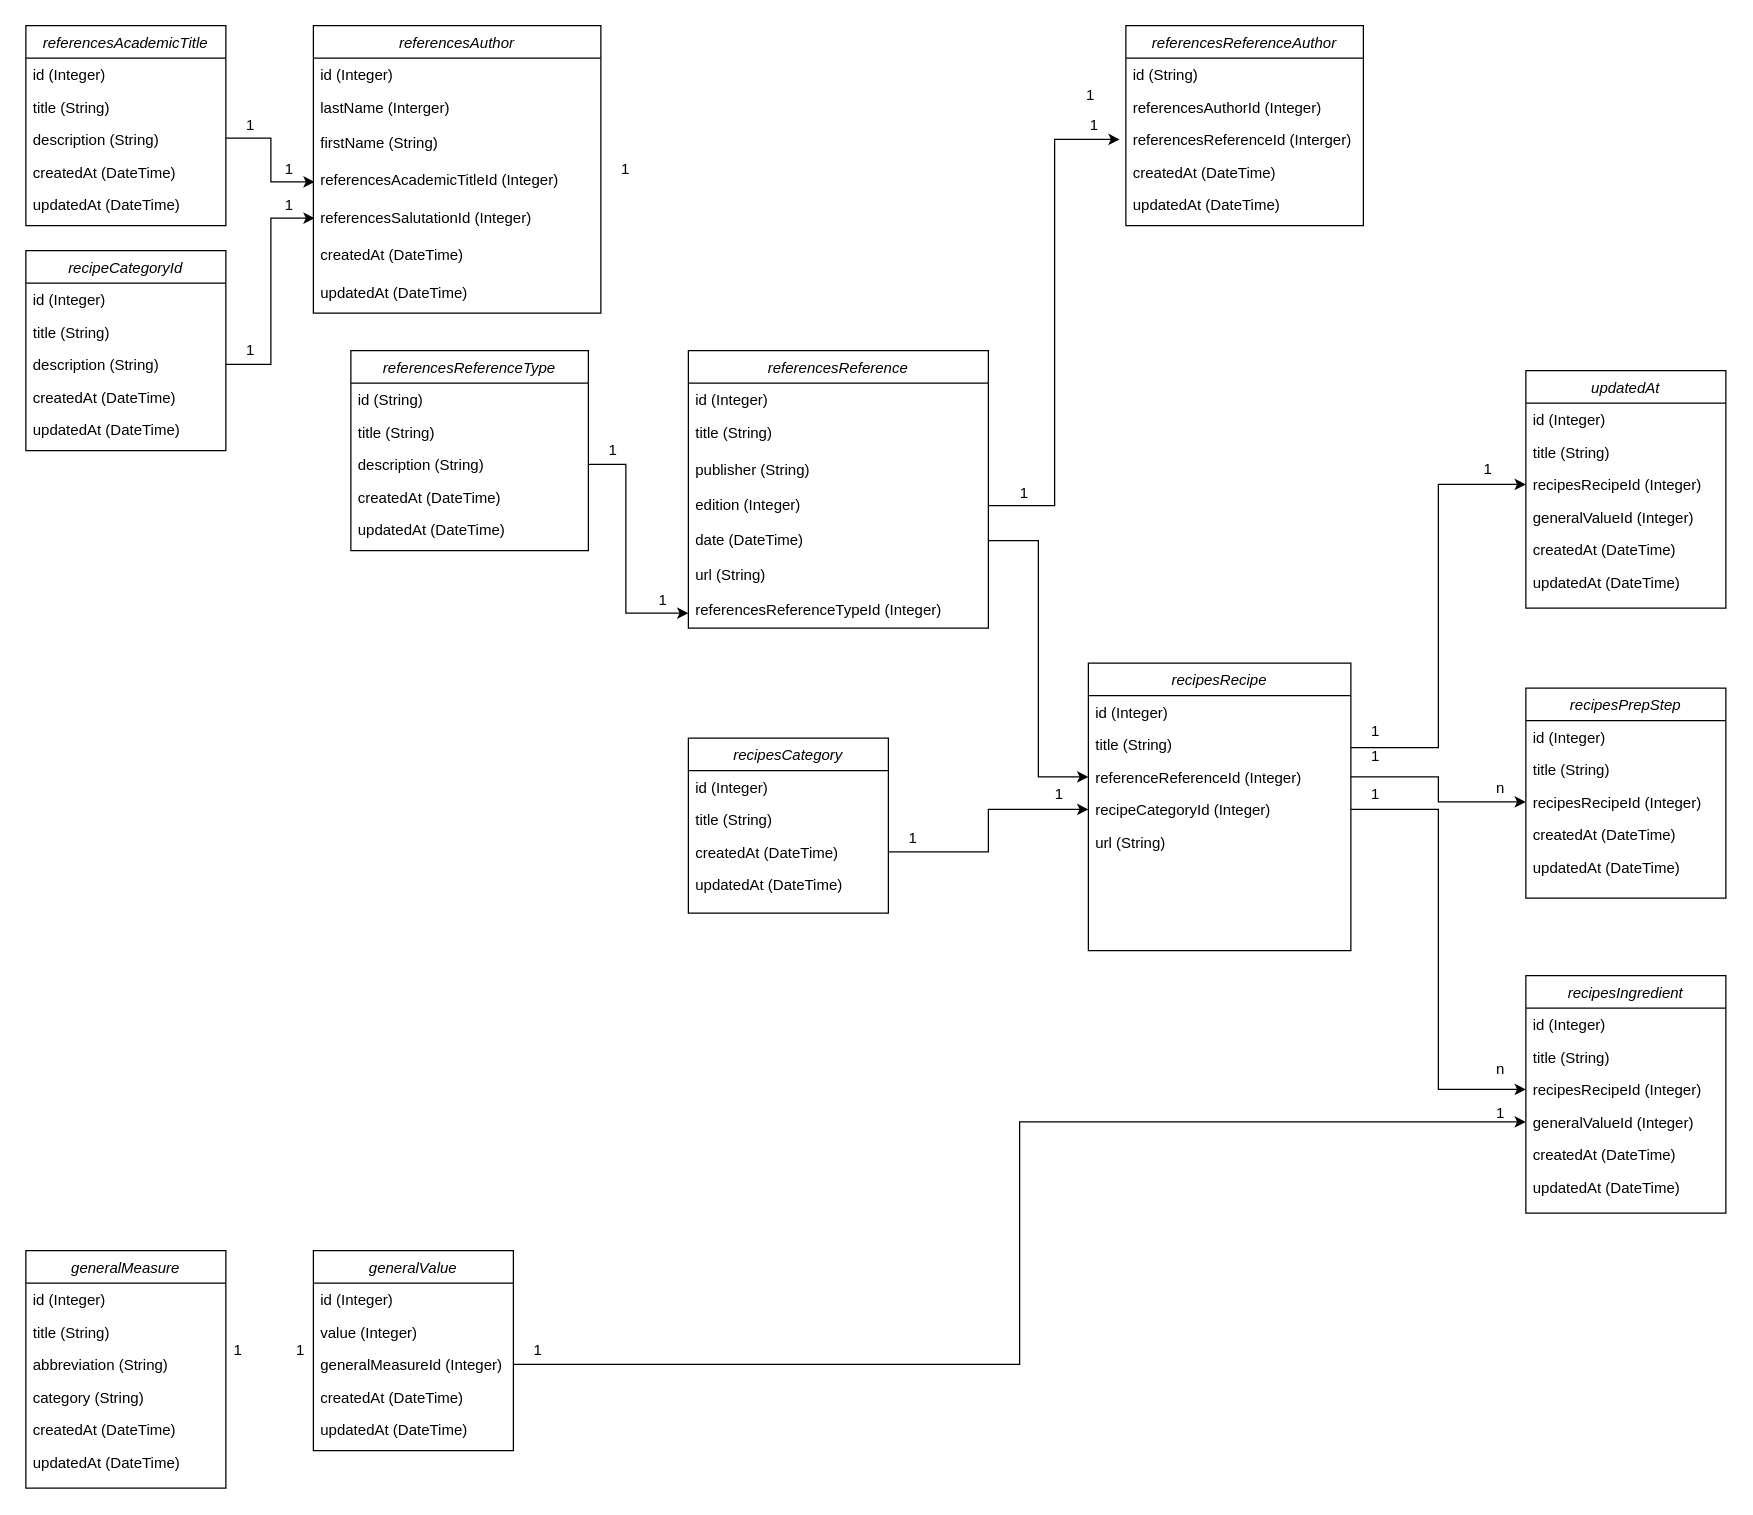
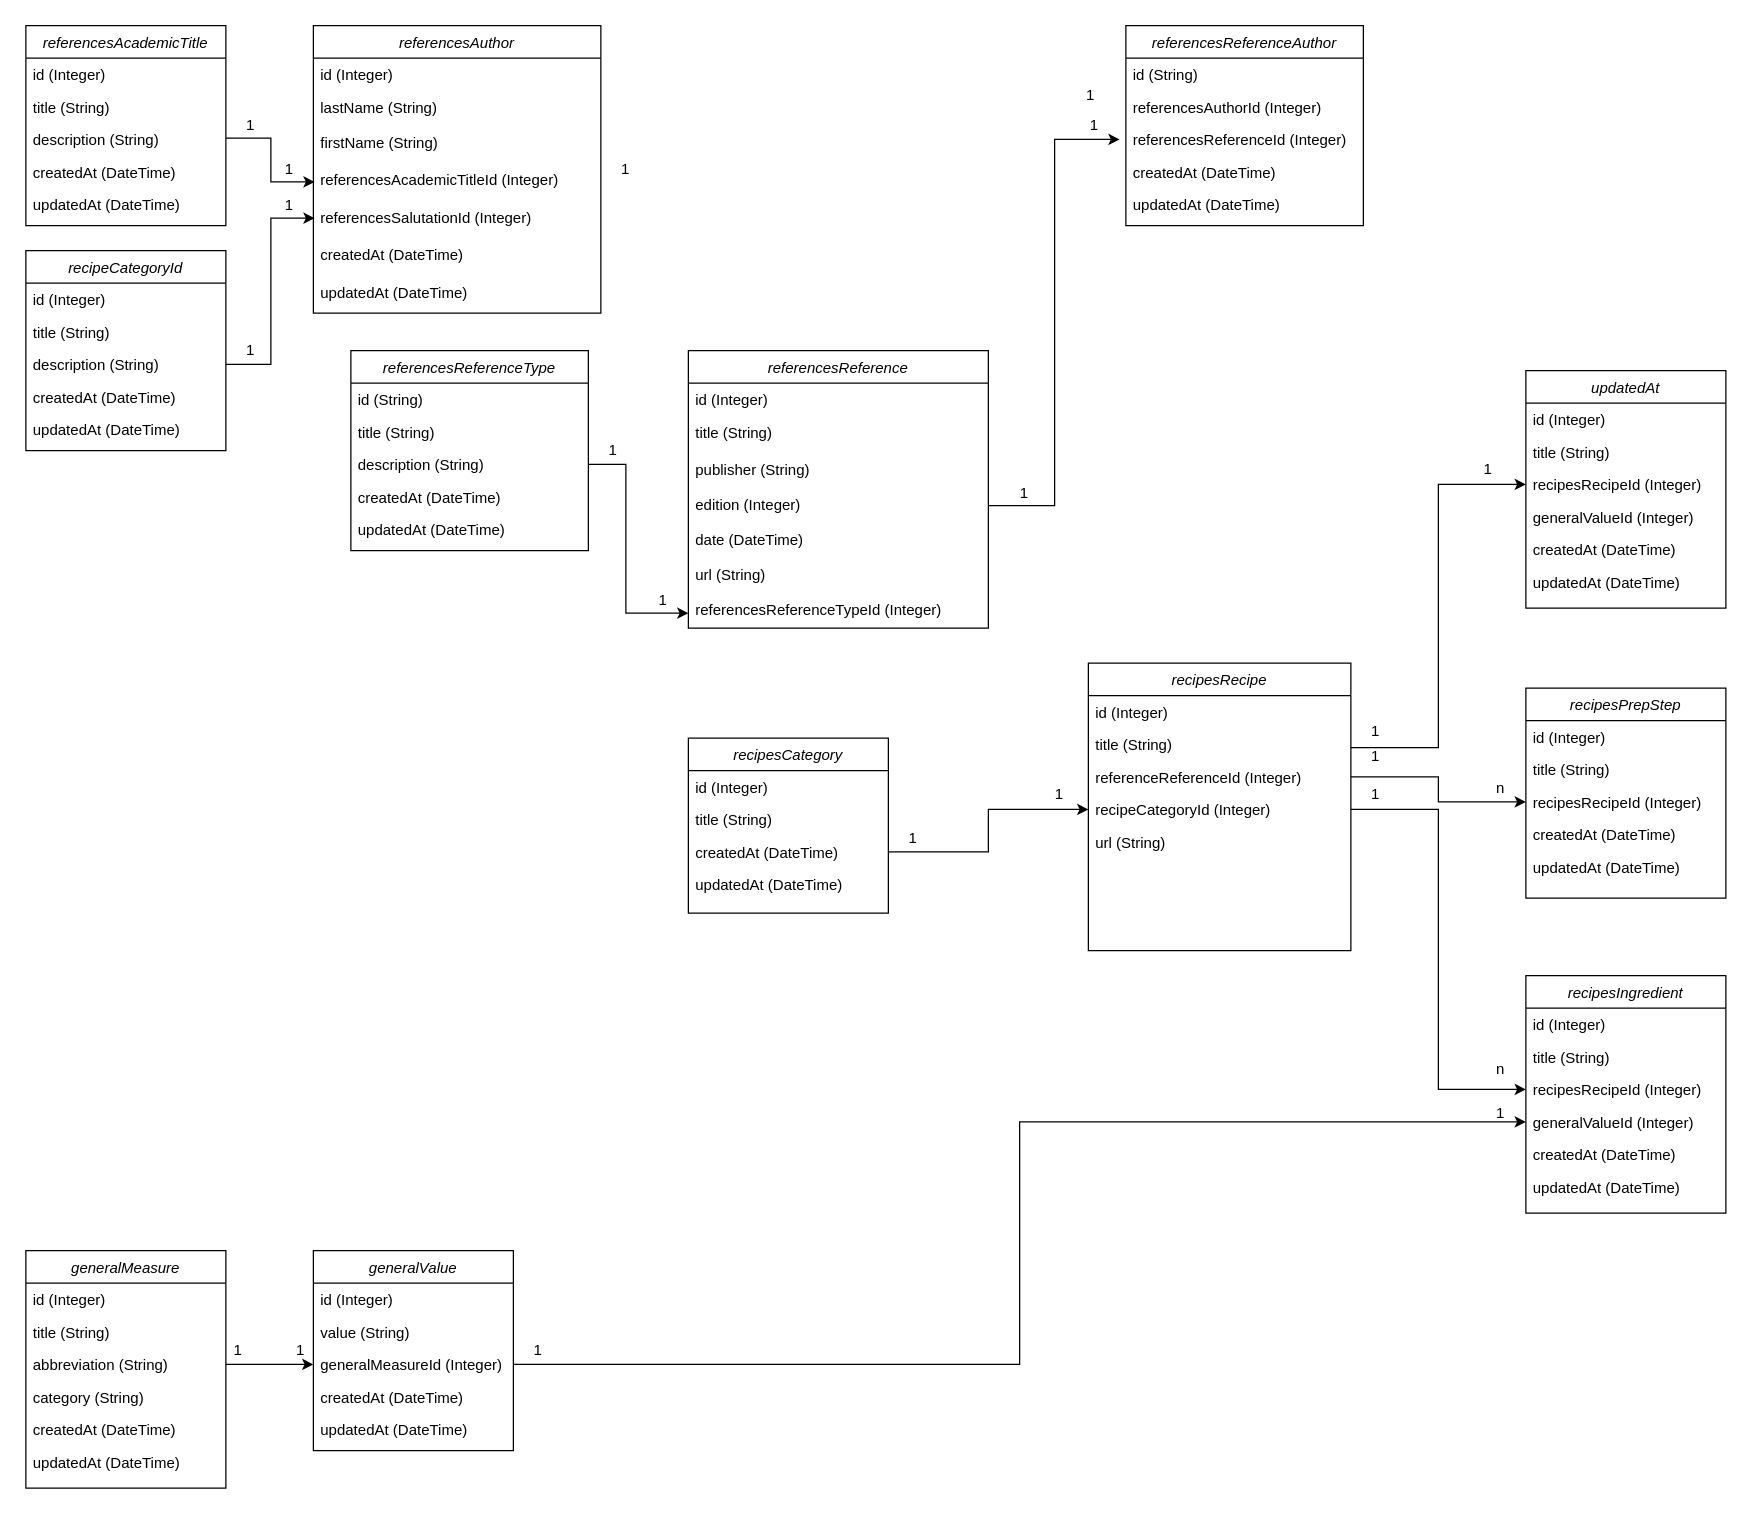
(396, 108) -> (386, 108)
(1265, 140) -> (1261, 140)
(1038, 656) -> none
(379, 1333) -> (373, 1333)
none -> (265, 1364)
